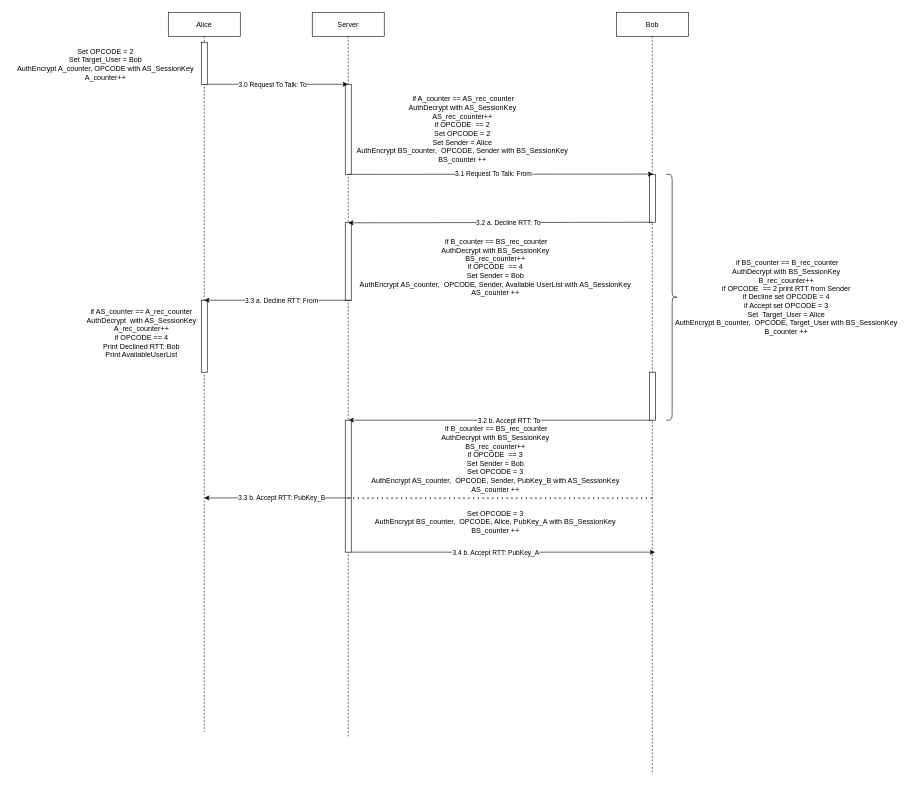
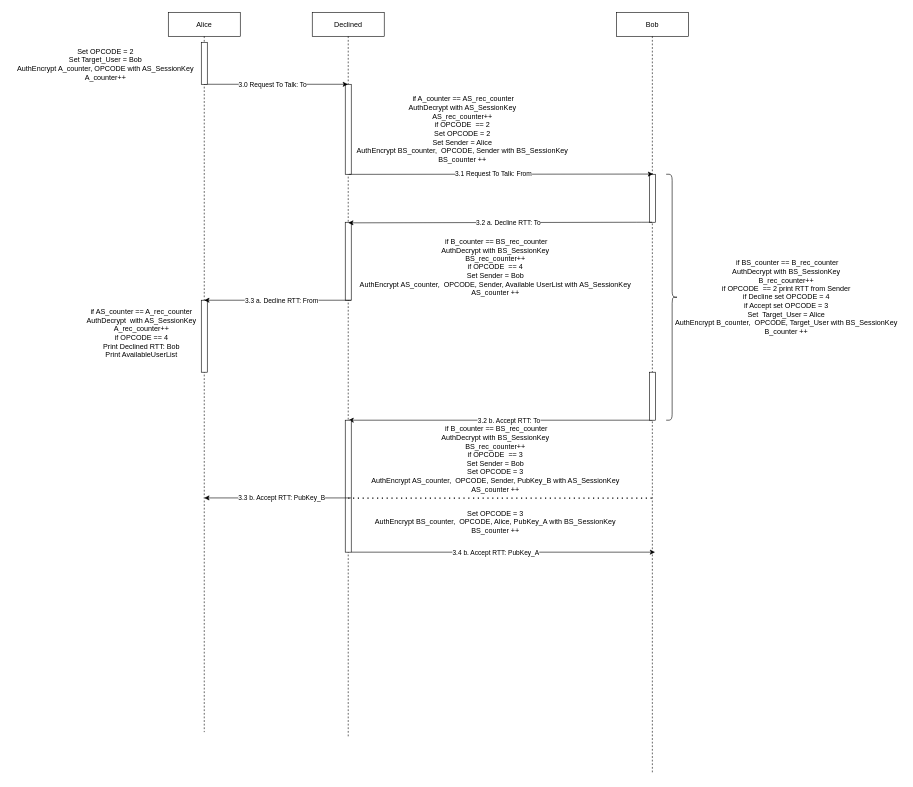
(348, 25) -> (348, 25)
